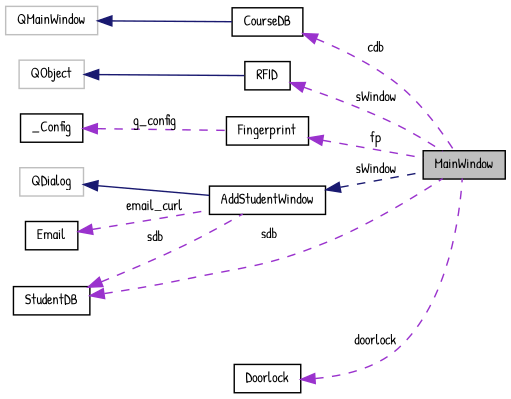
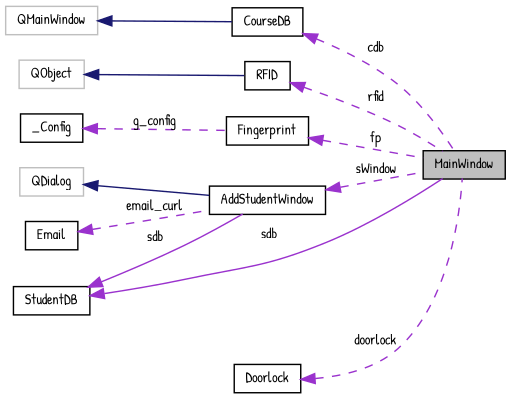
(374, 98) -> (374, 98)
(381, 180) -> (381, 180)
(173, 251) -> (173, 251)
(281, 259) -> (281, 259)
